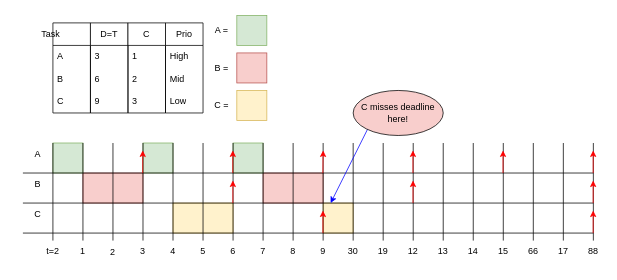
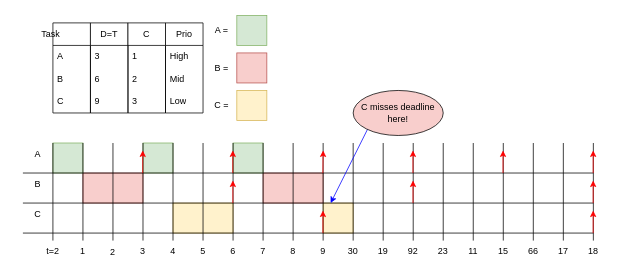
(413, 252) -> (413, 252)
(443, 252) -> (443, 252)
(473, 252) -> (473, 252)
(593, 252) -> (593, 252)
